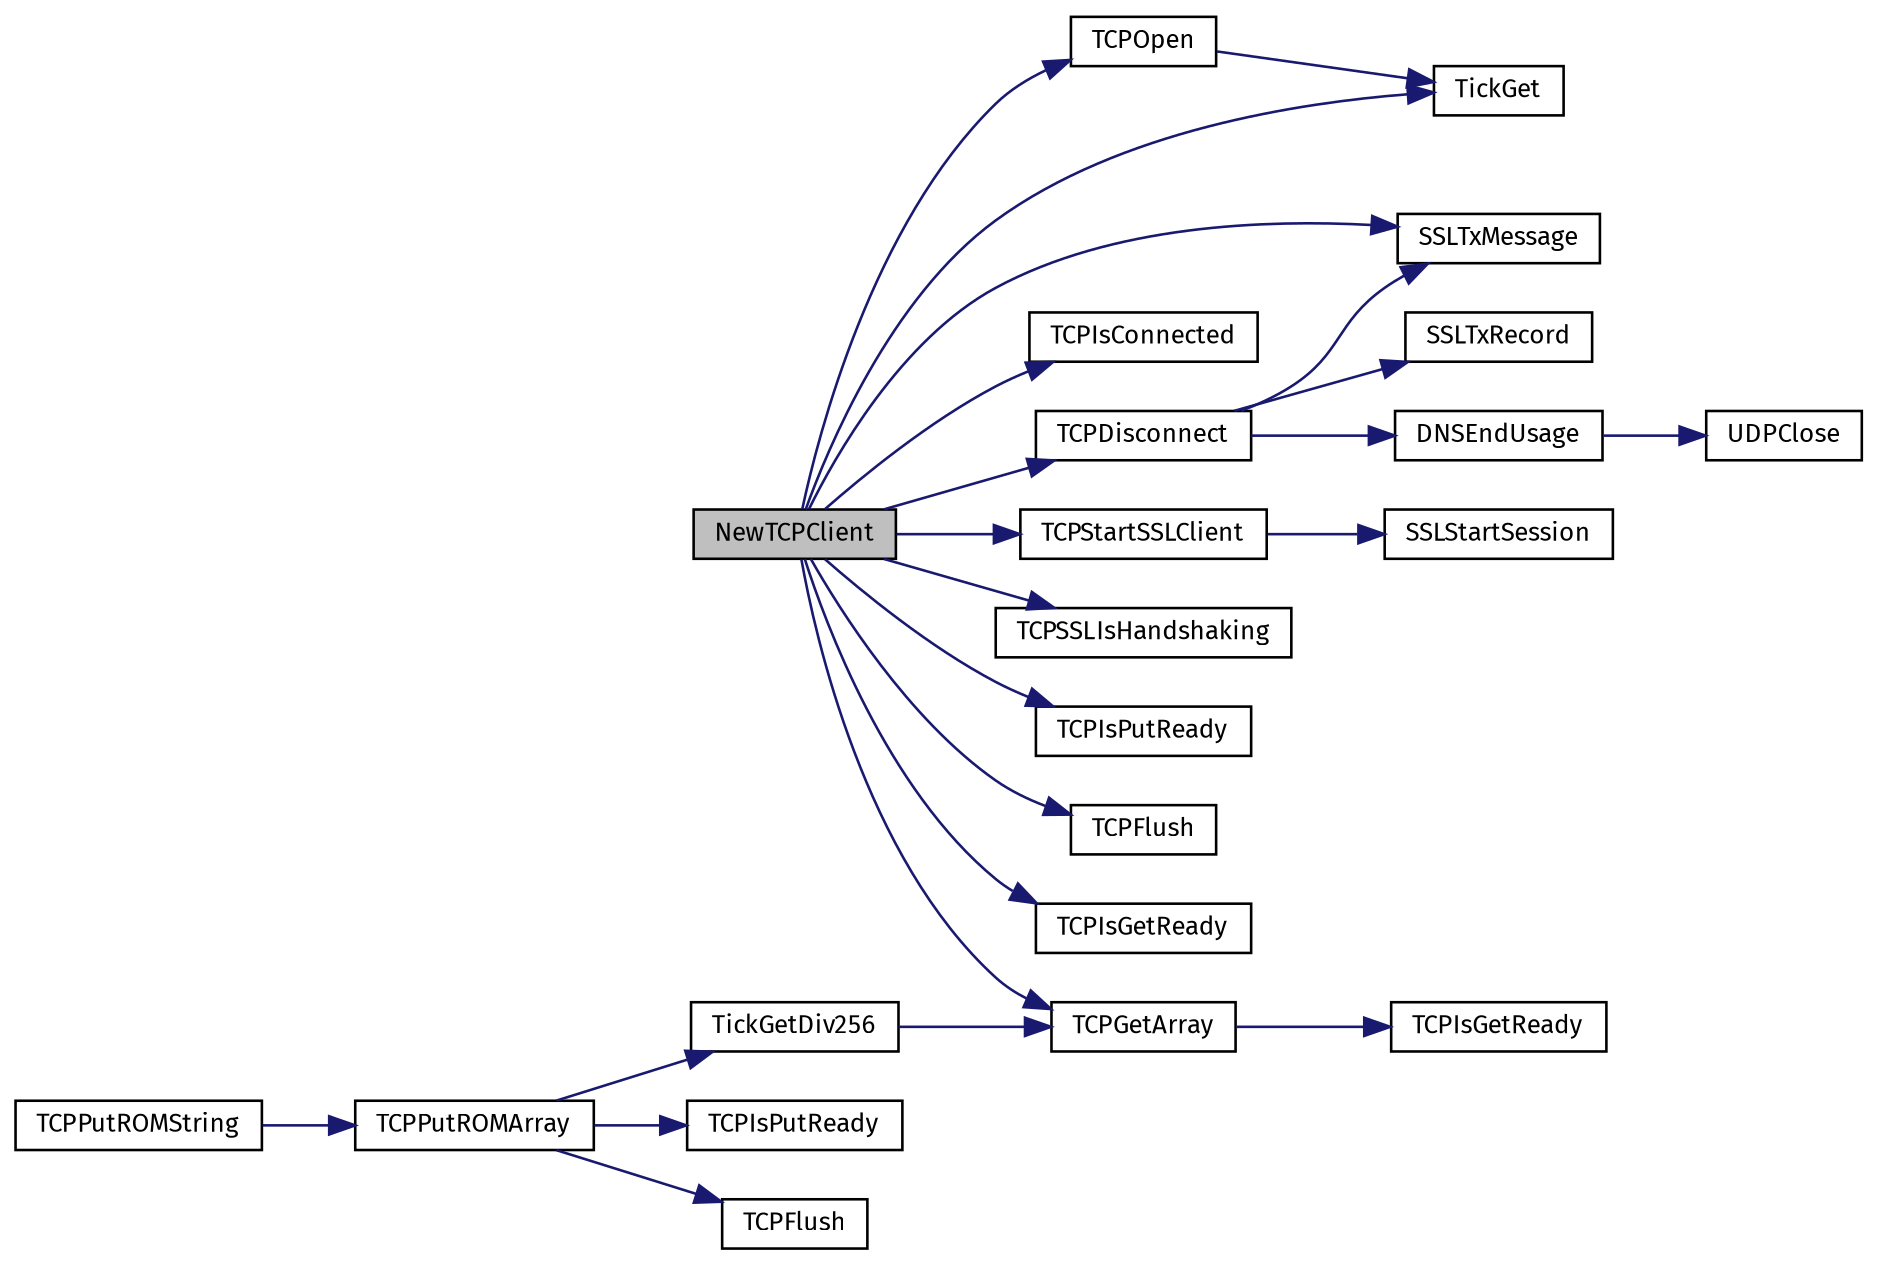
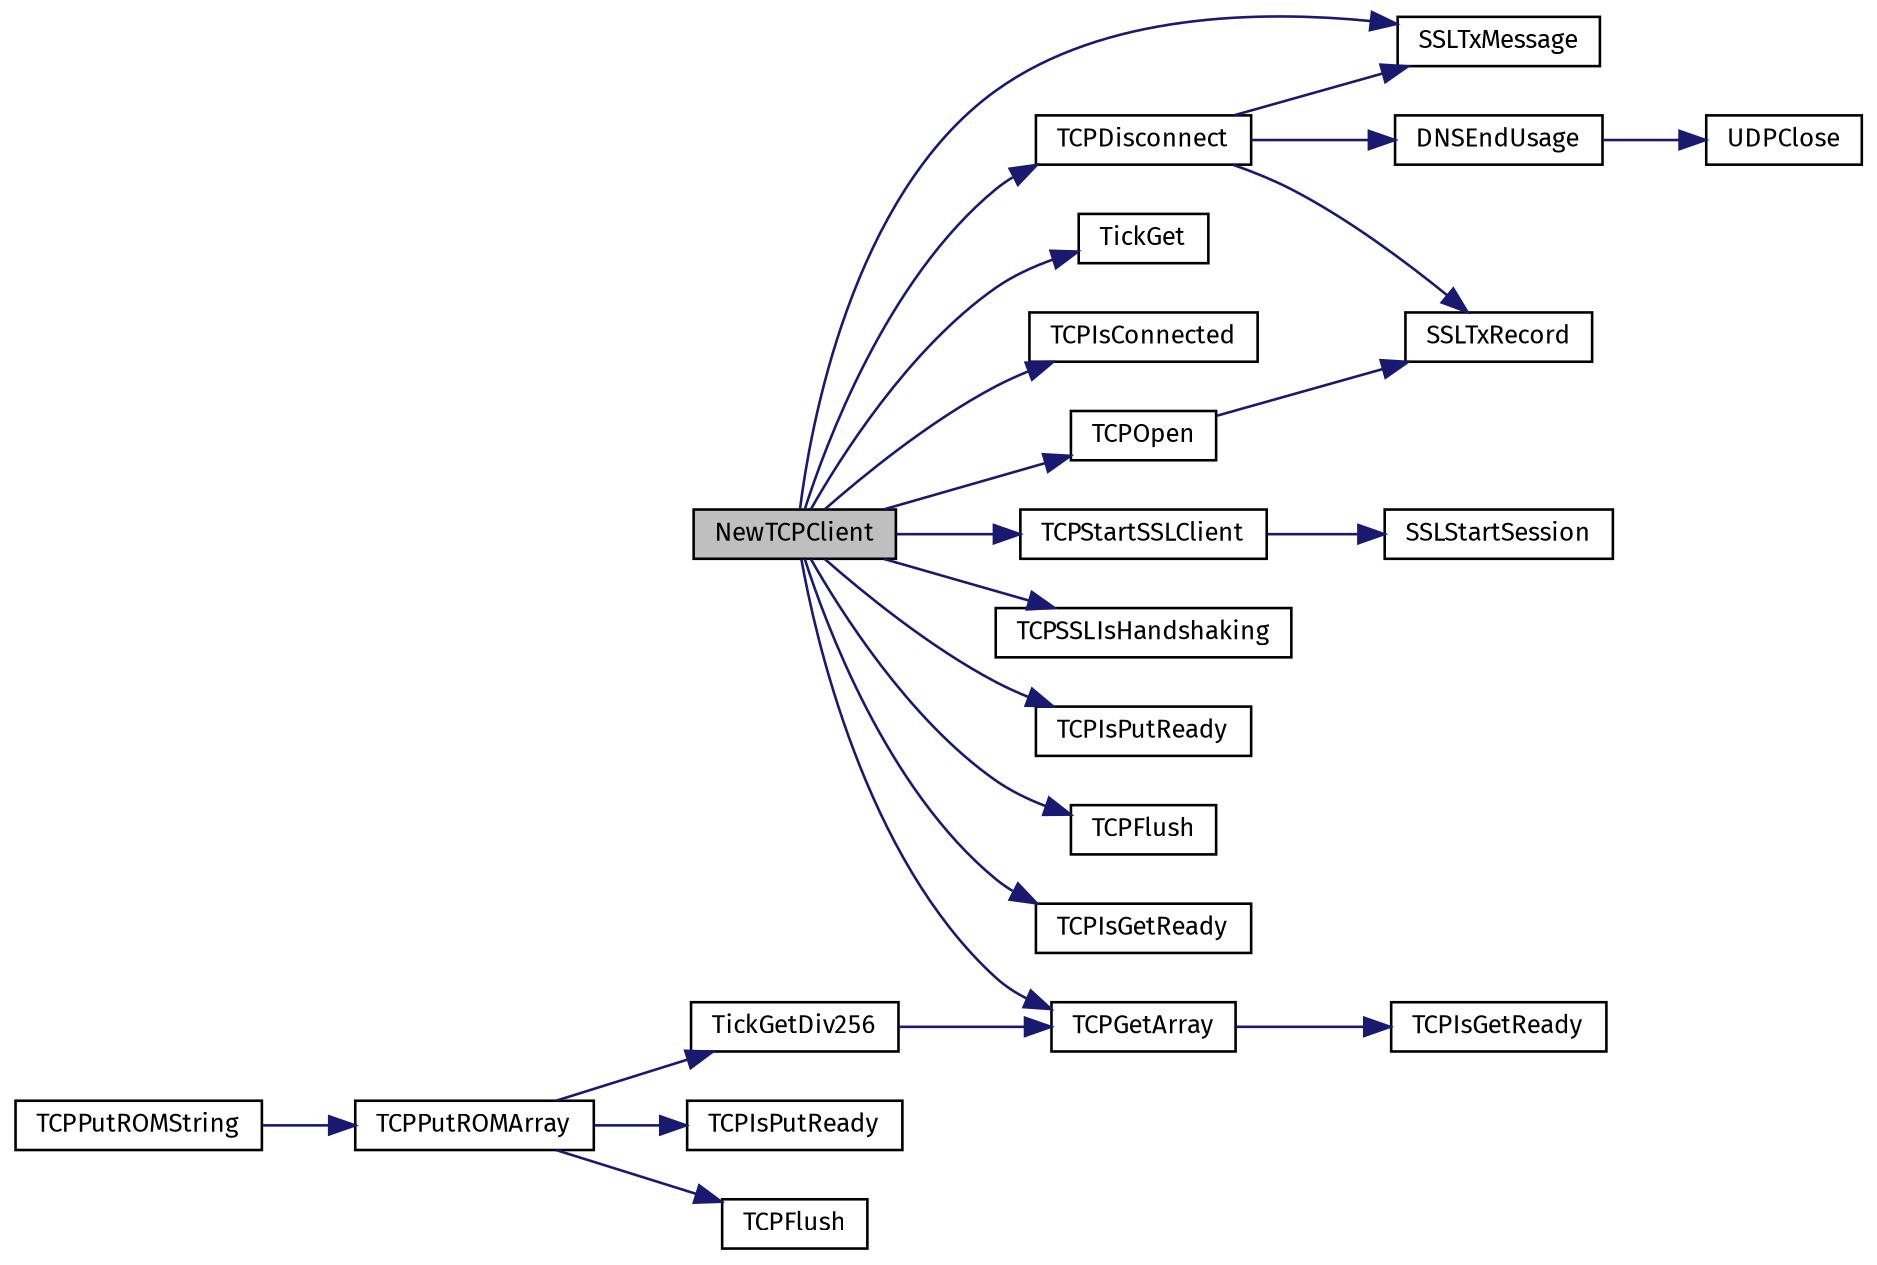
(1312, 65) -> (1300, 392)
